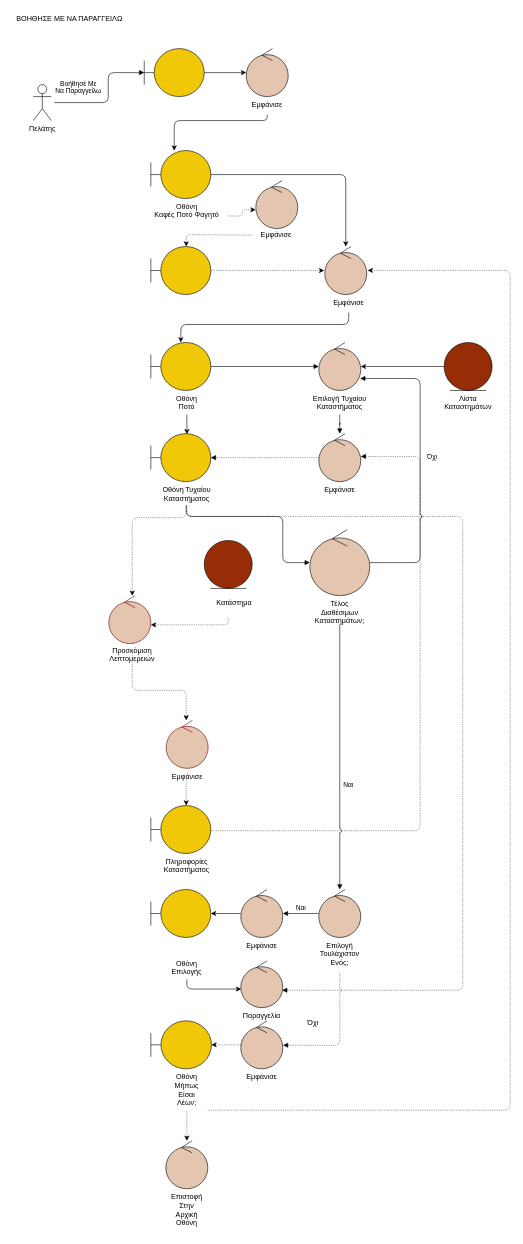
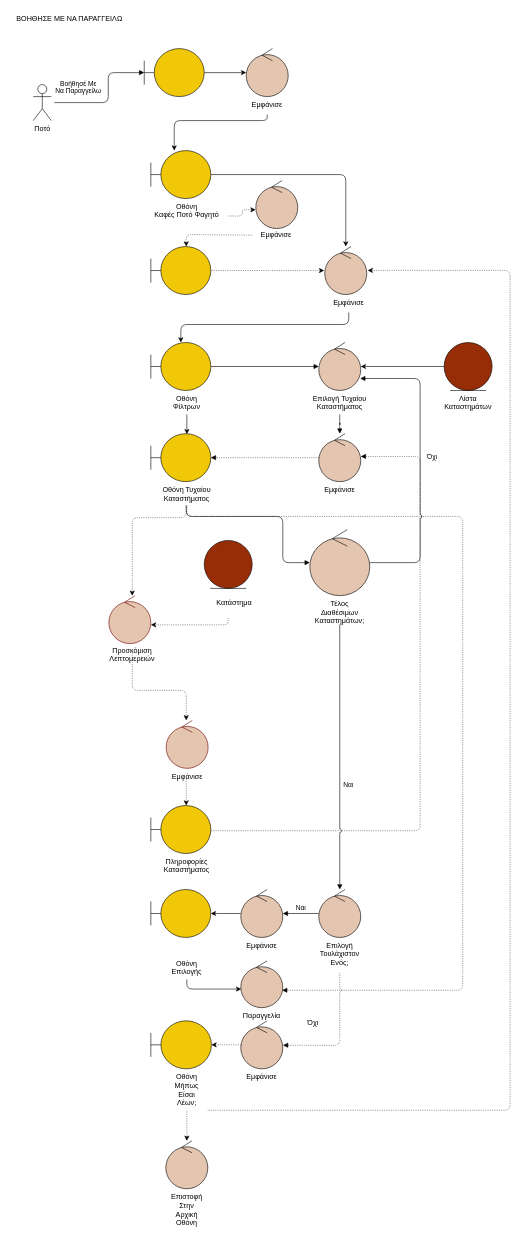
(43, 129) -> (43, 129)
(187, 403) -> (187, 403)
